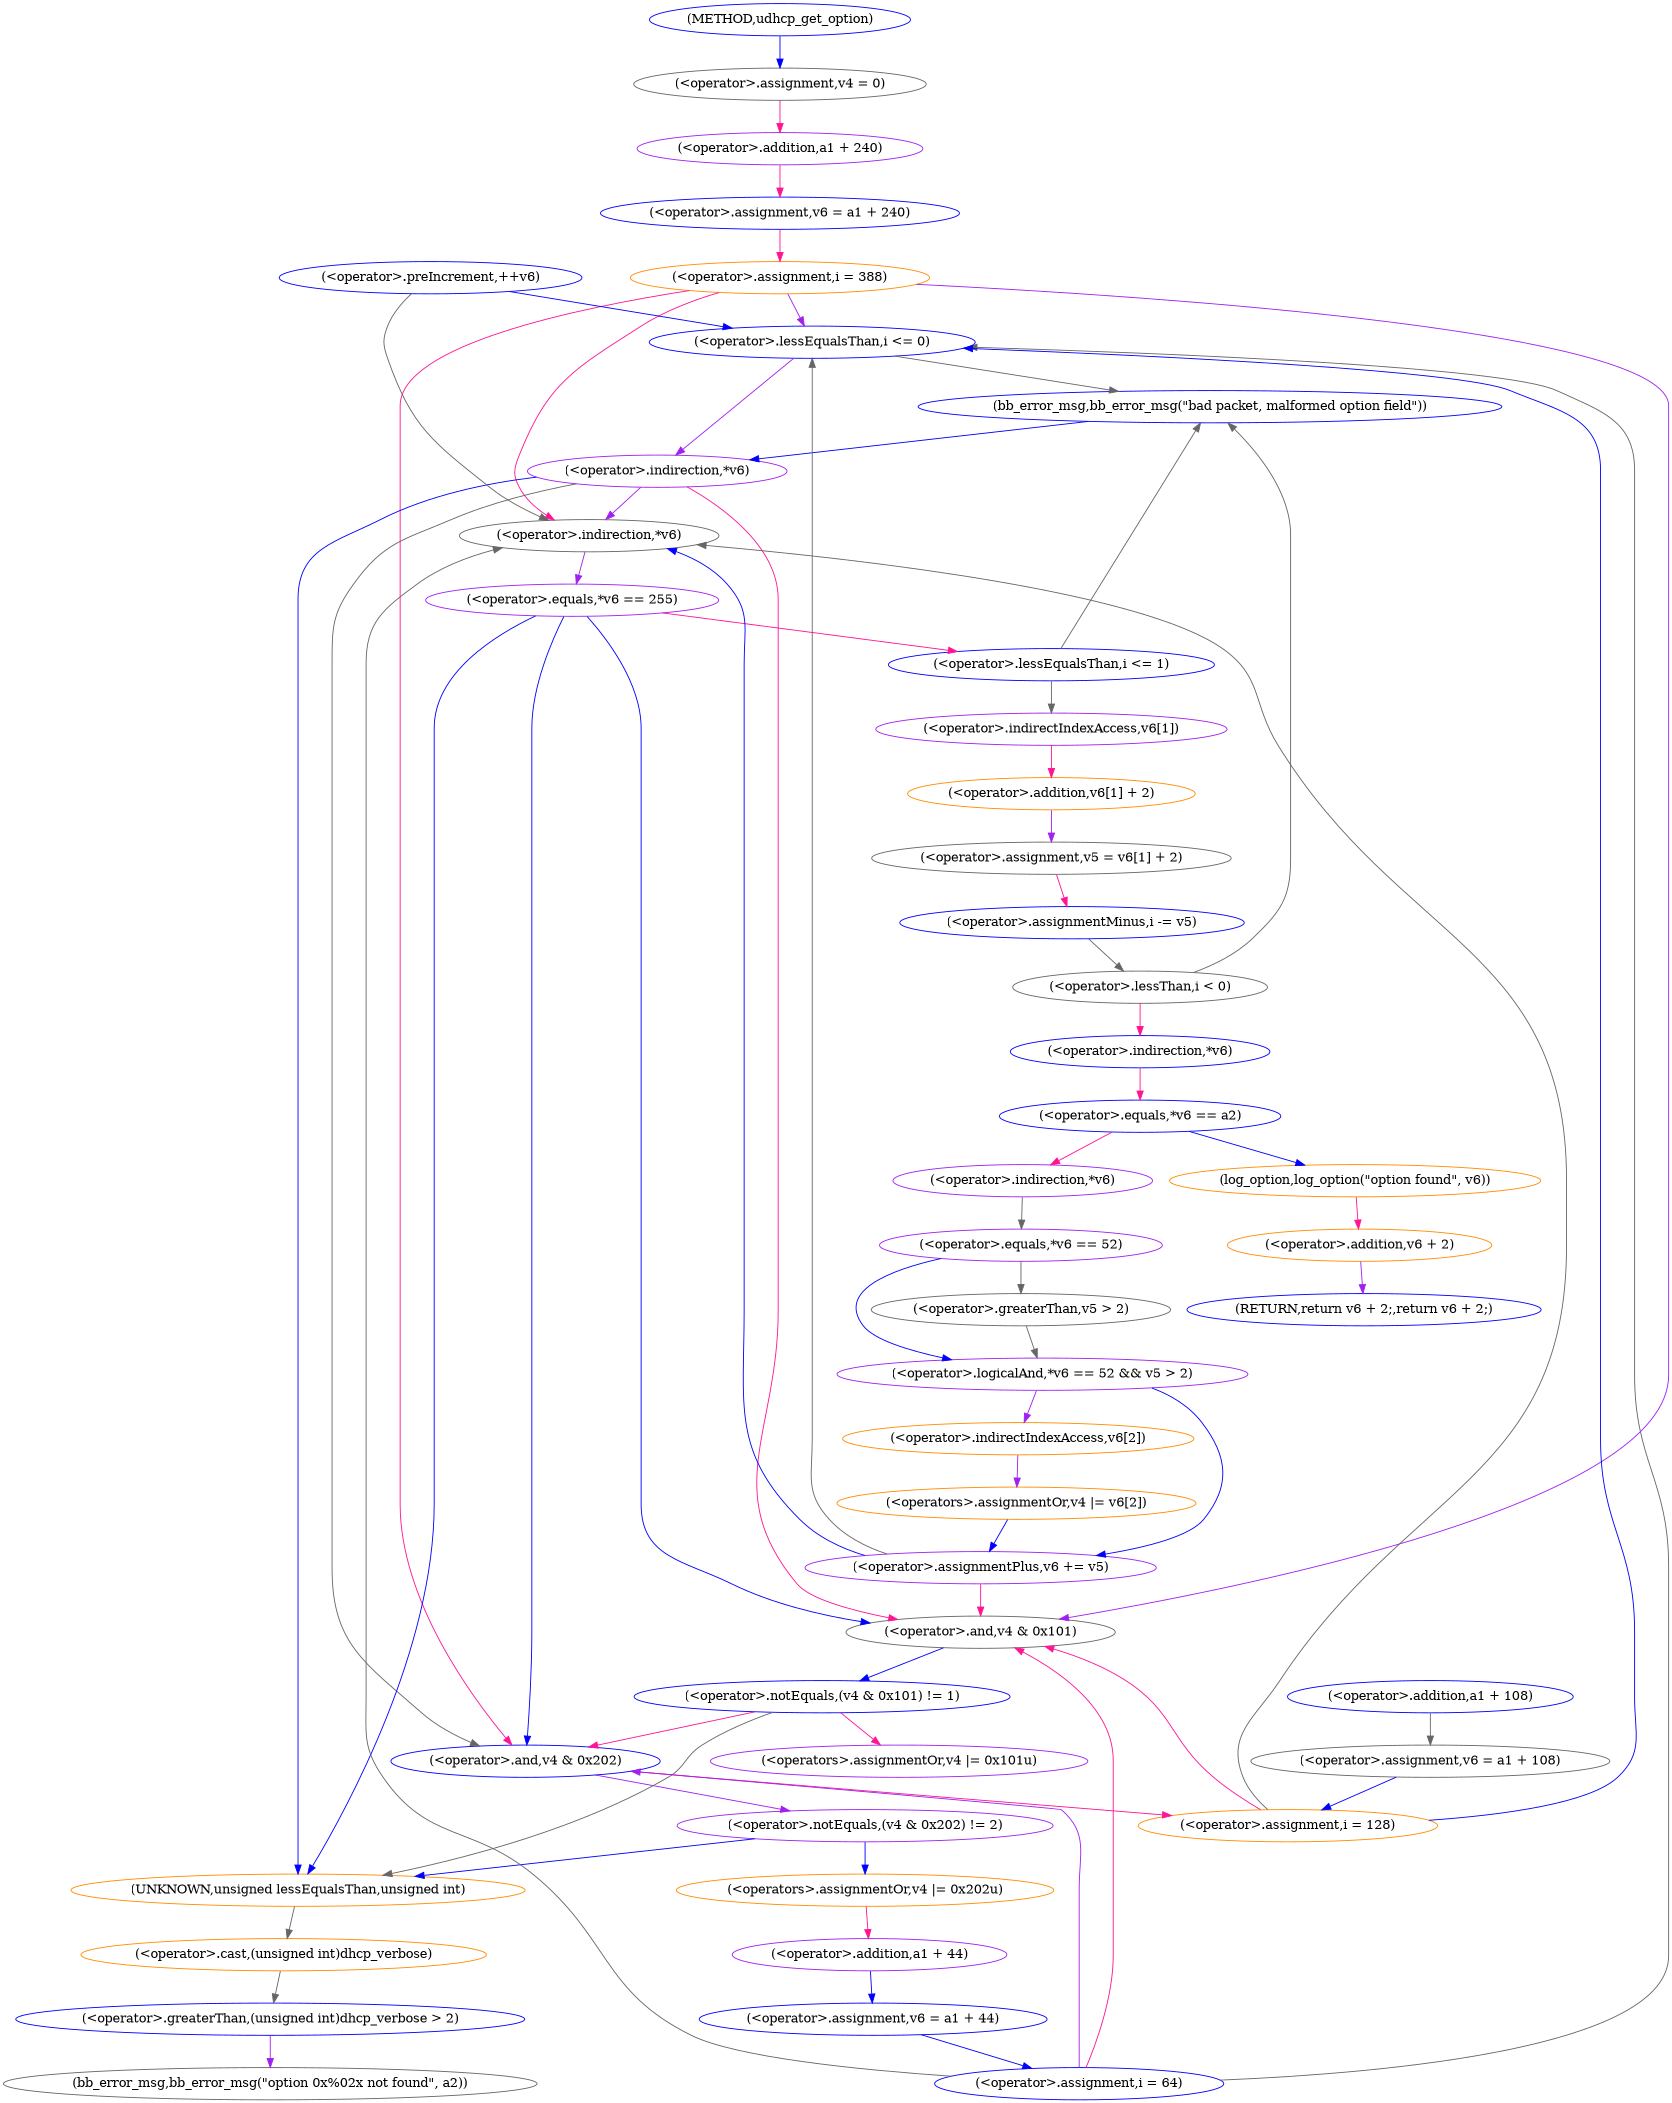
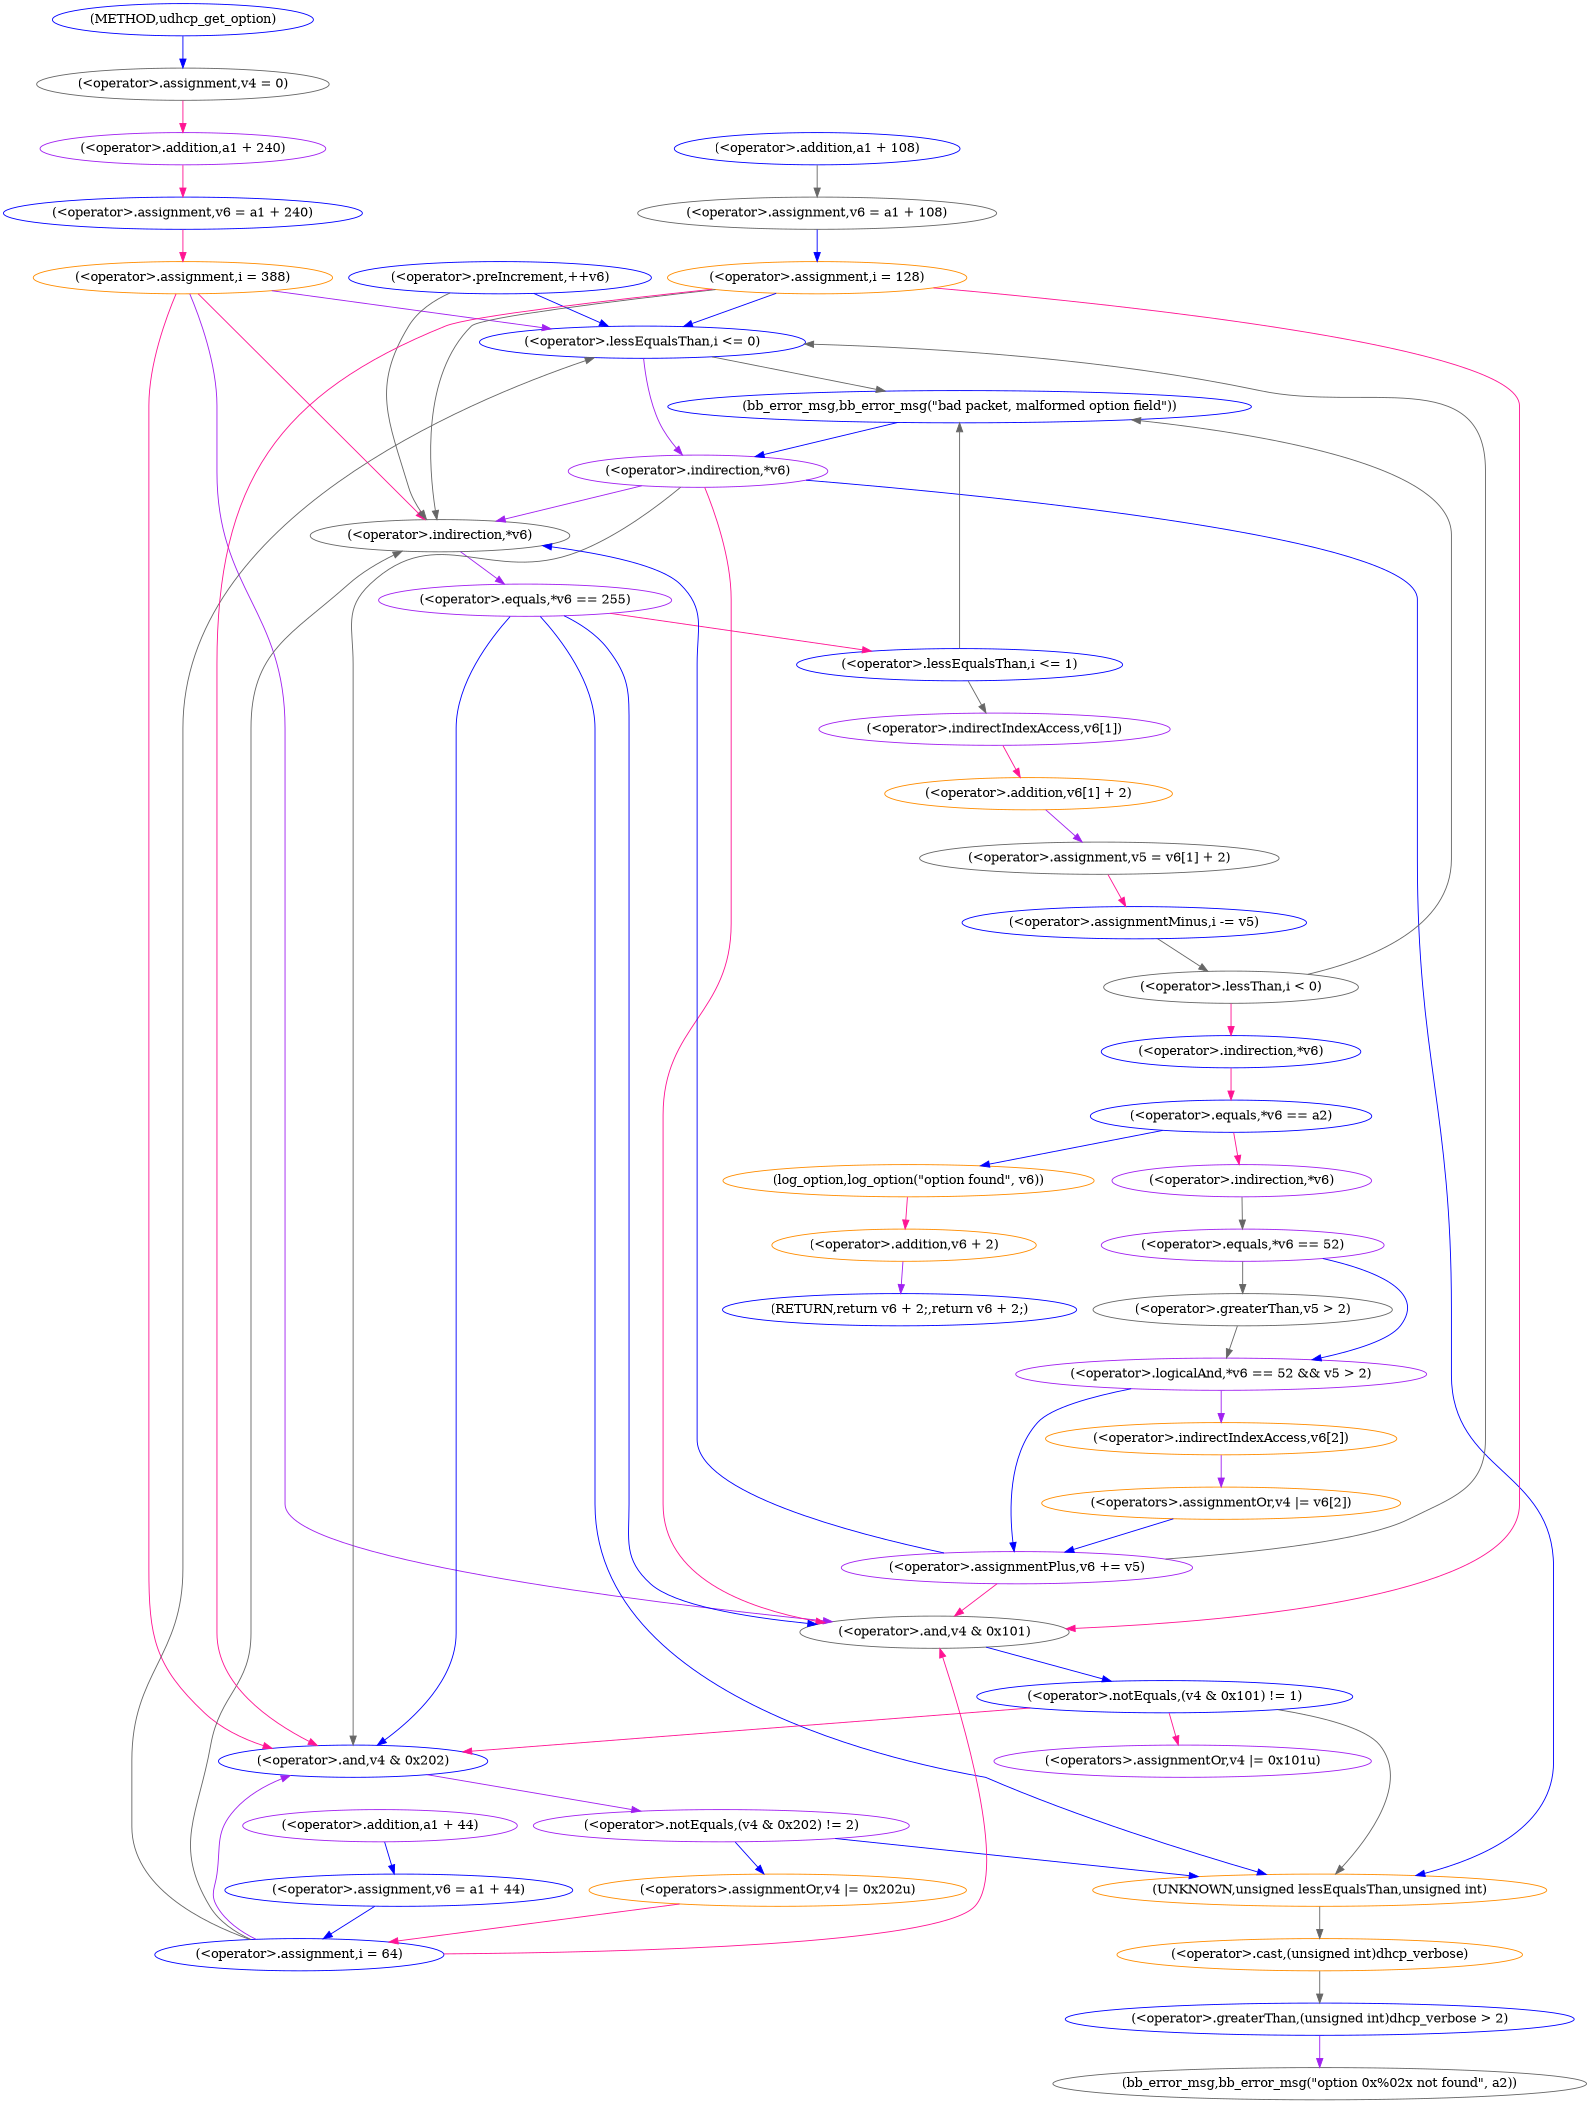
(897, 1793) -> (217, 868)
(867, 1918) -> (539, 1922)
